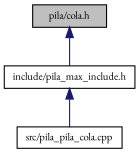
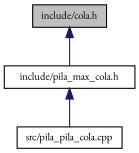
(70, 16) -> (70, 16)
(70, 77) -> (70, 77)
